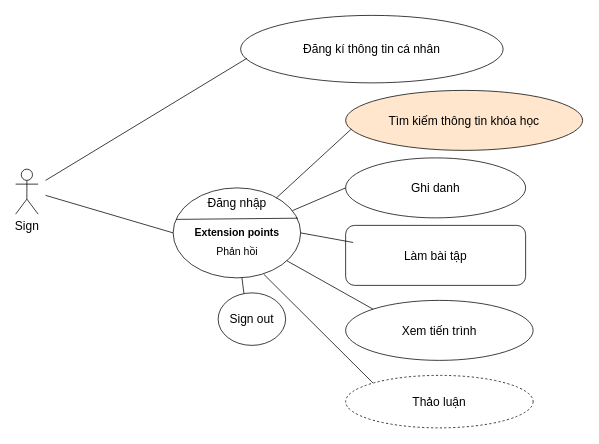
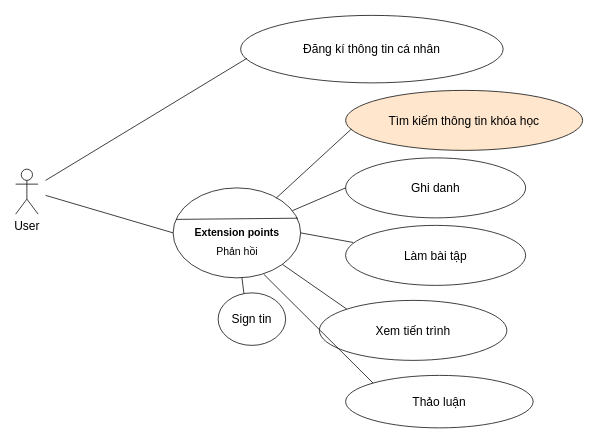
(237, 203) -> none
(27, 225) -> (27, 225)
(435, 255) -> (435, 255)
(252, 319) -> (252, 319)
(439, 330) -> (413, 330)
(439, 402) -> (439, 402)
